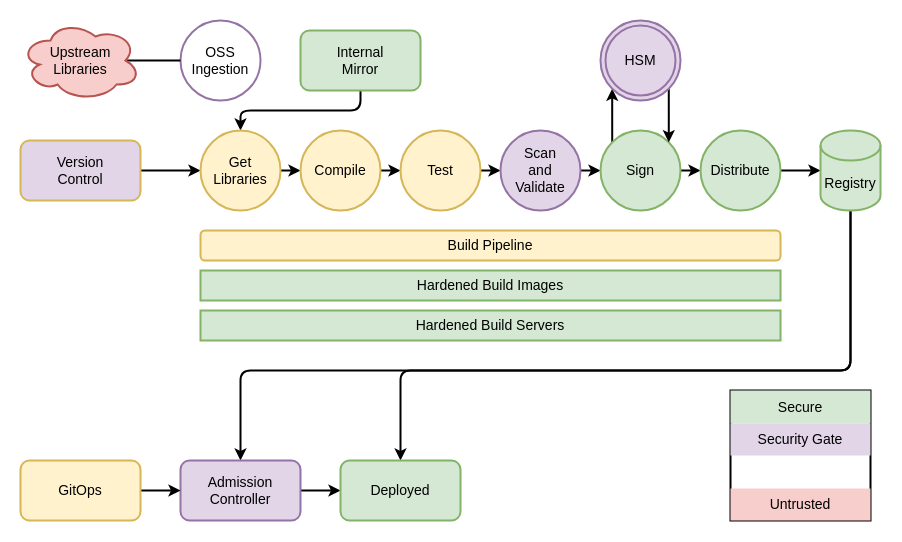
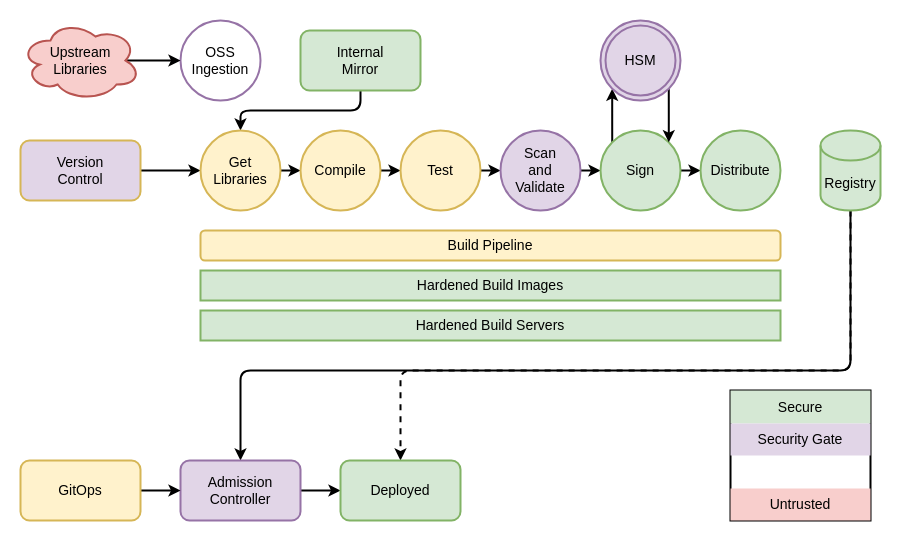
(173, 61) -> (170, 61)
(796, 171) -> none
(401, 414) -> (401, 414)
